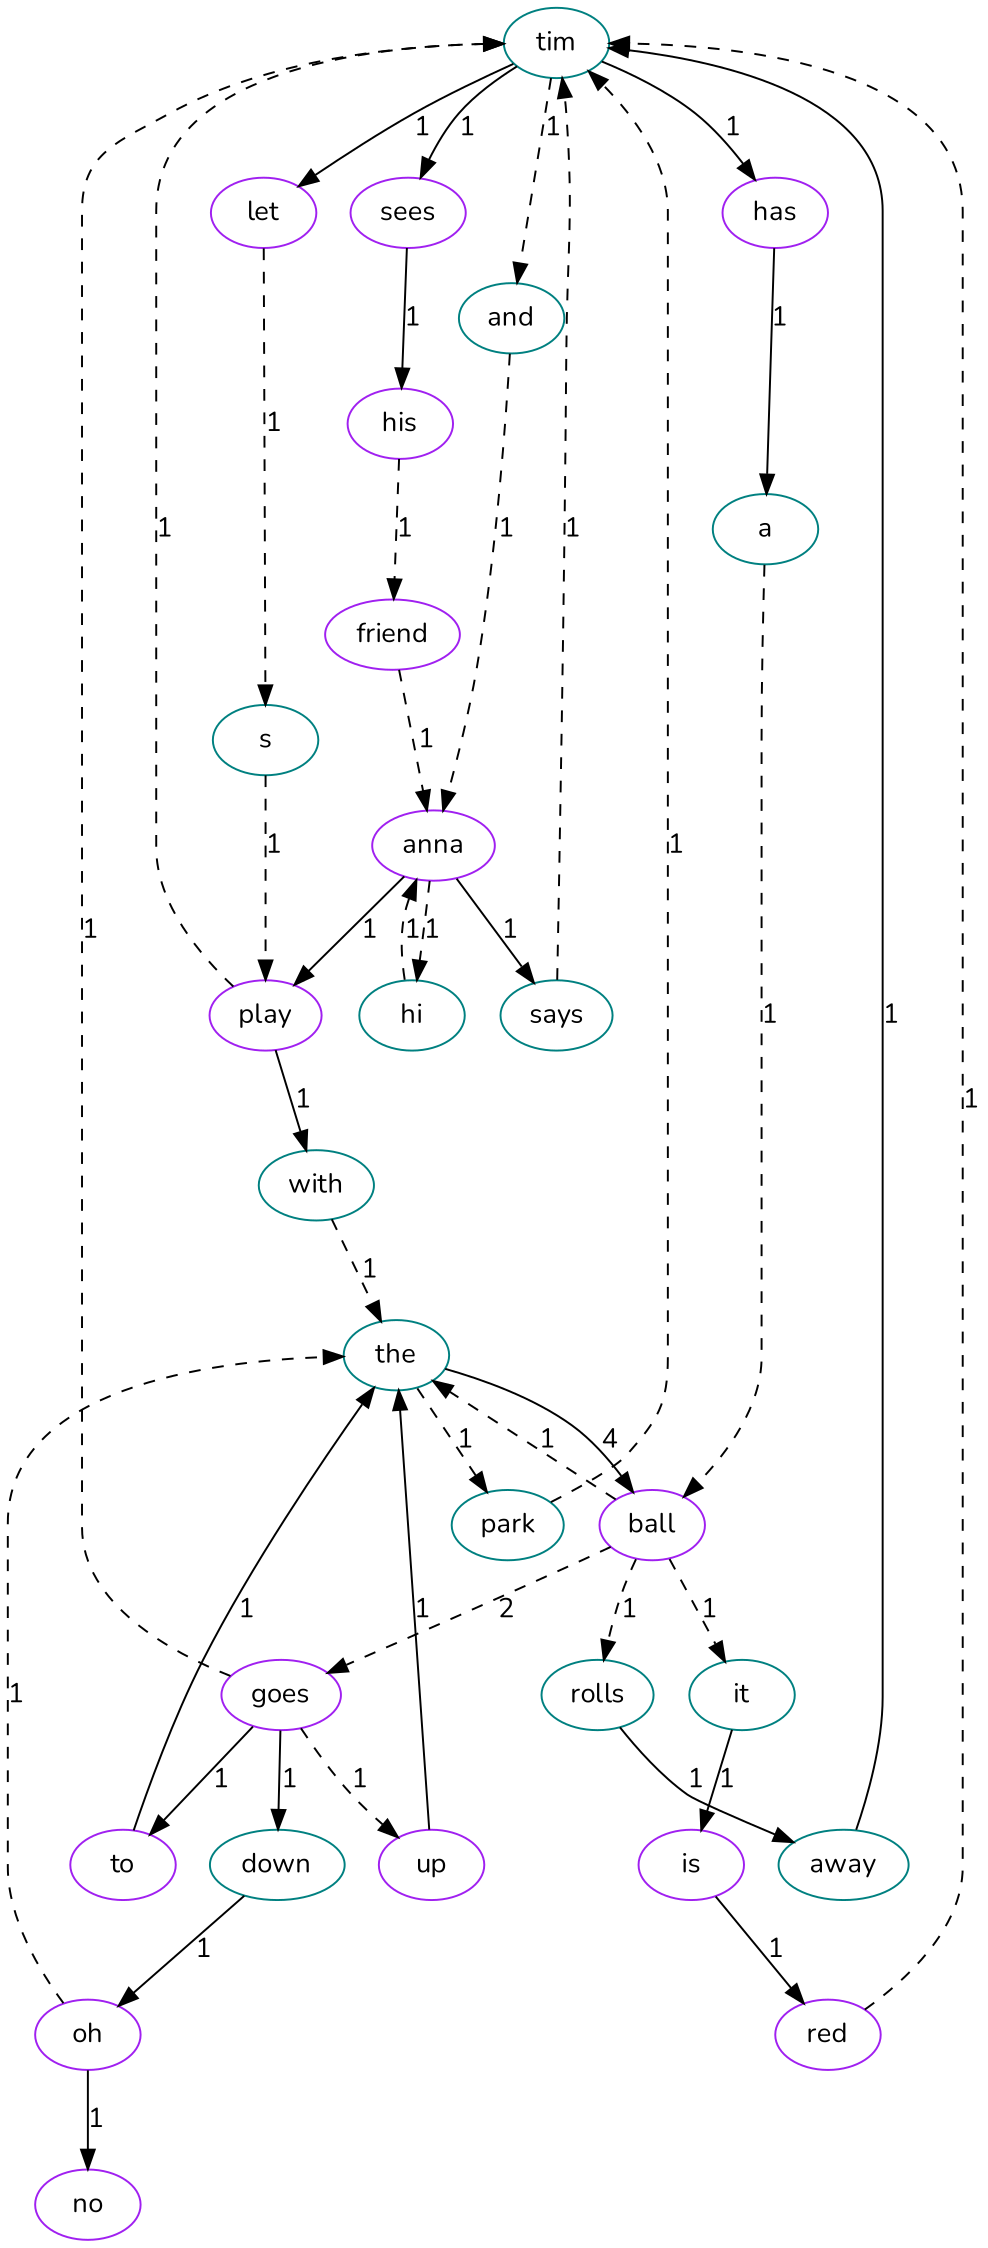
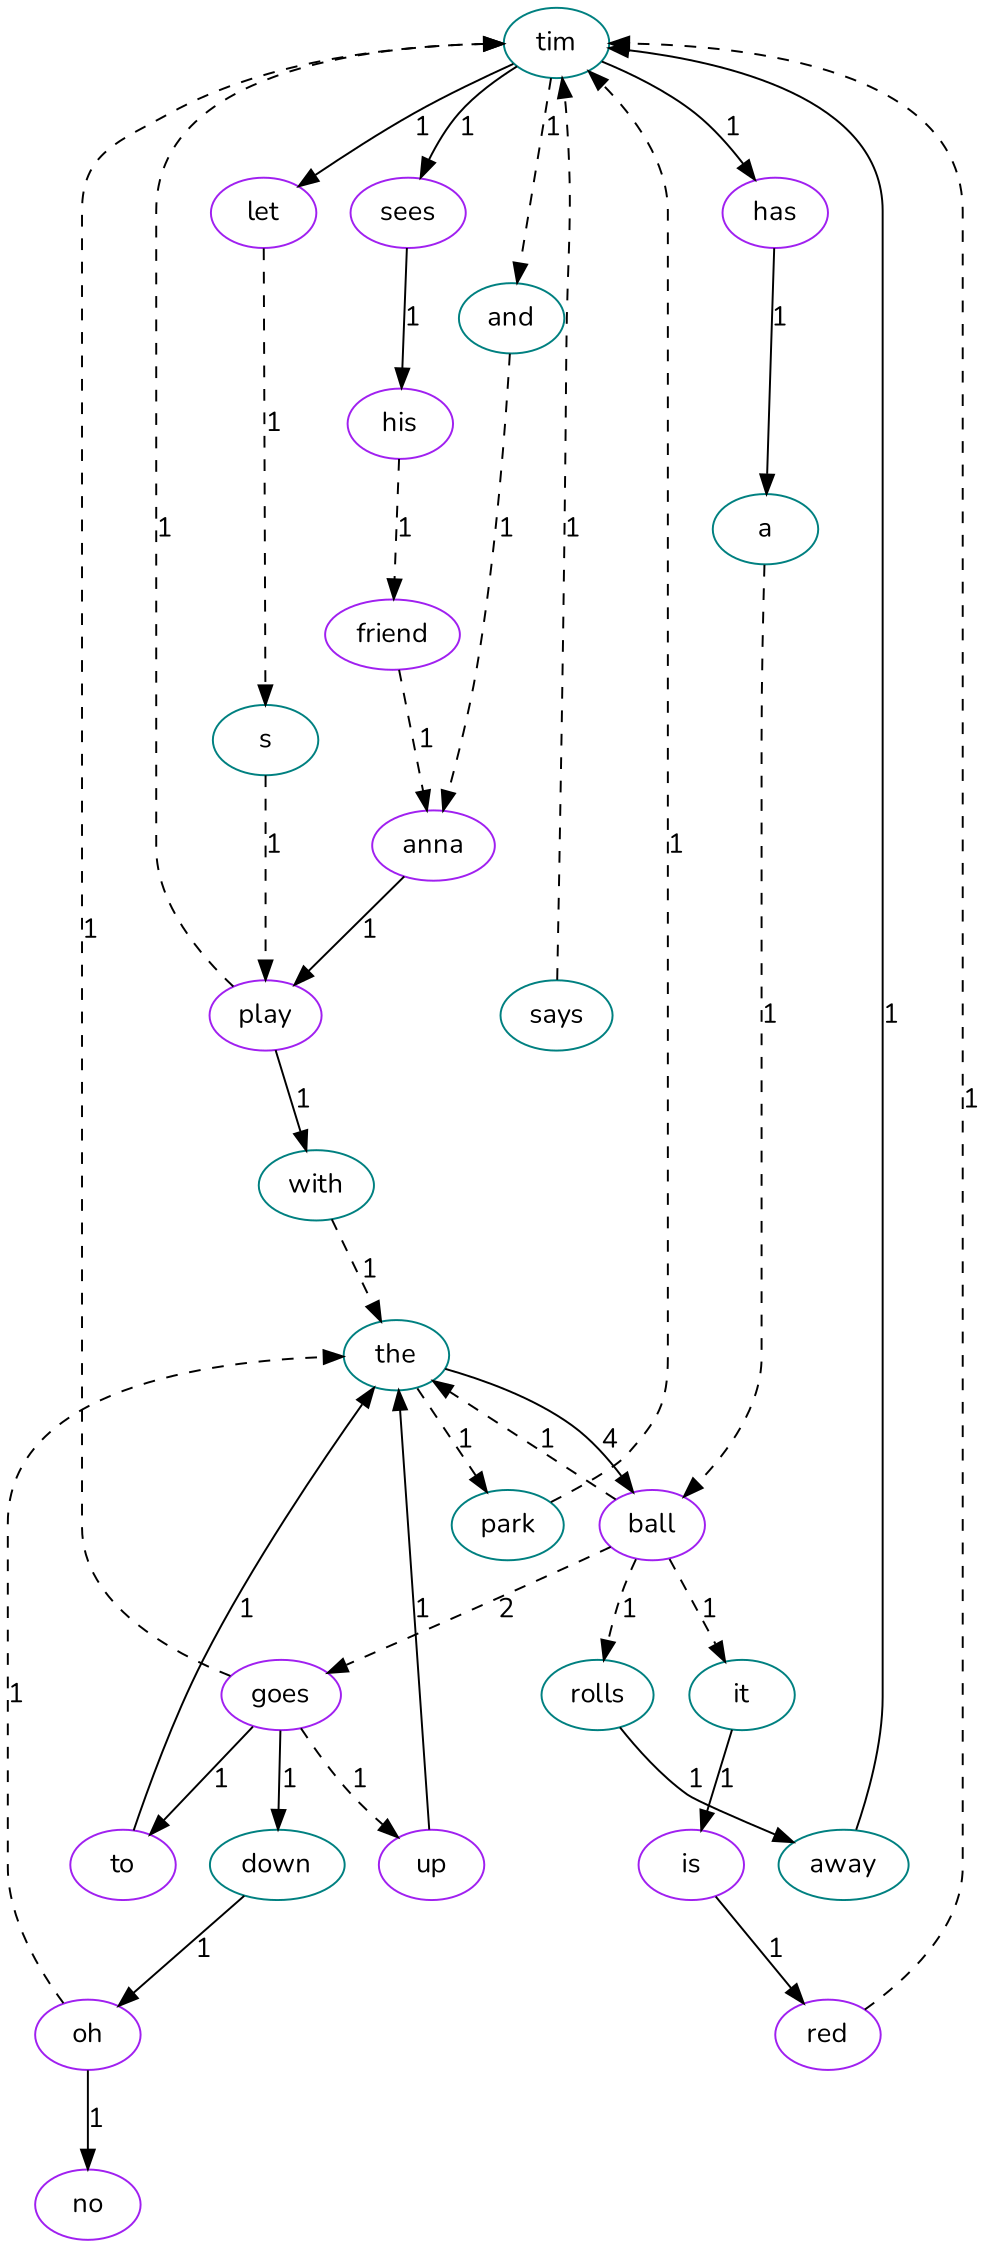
(489, 923) -> none
(412, 1015) -> none
